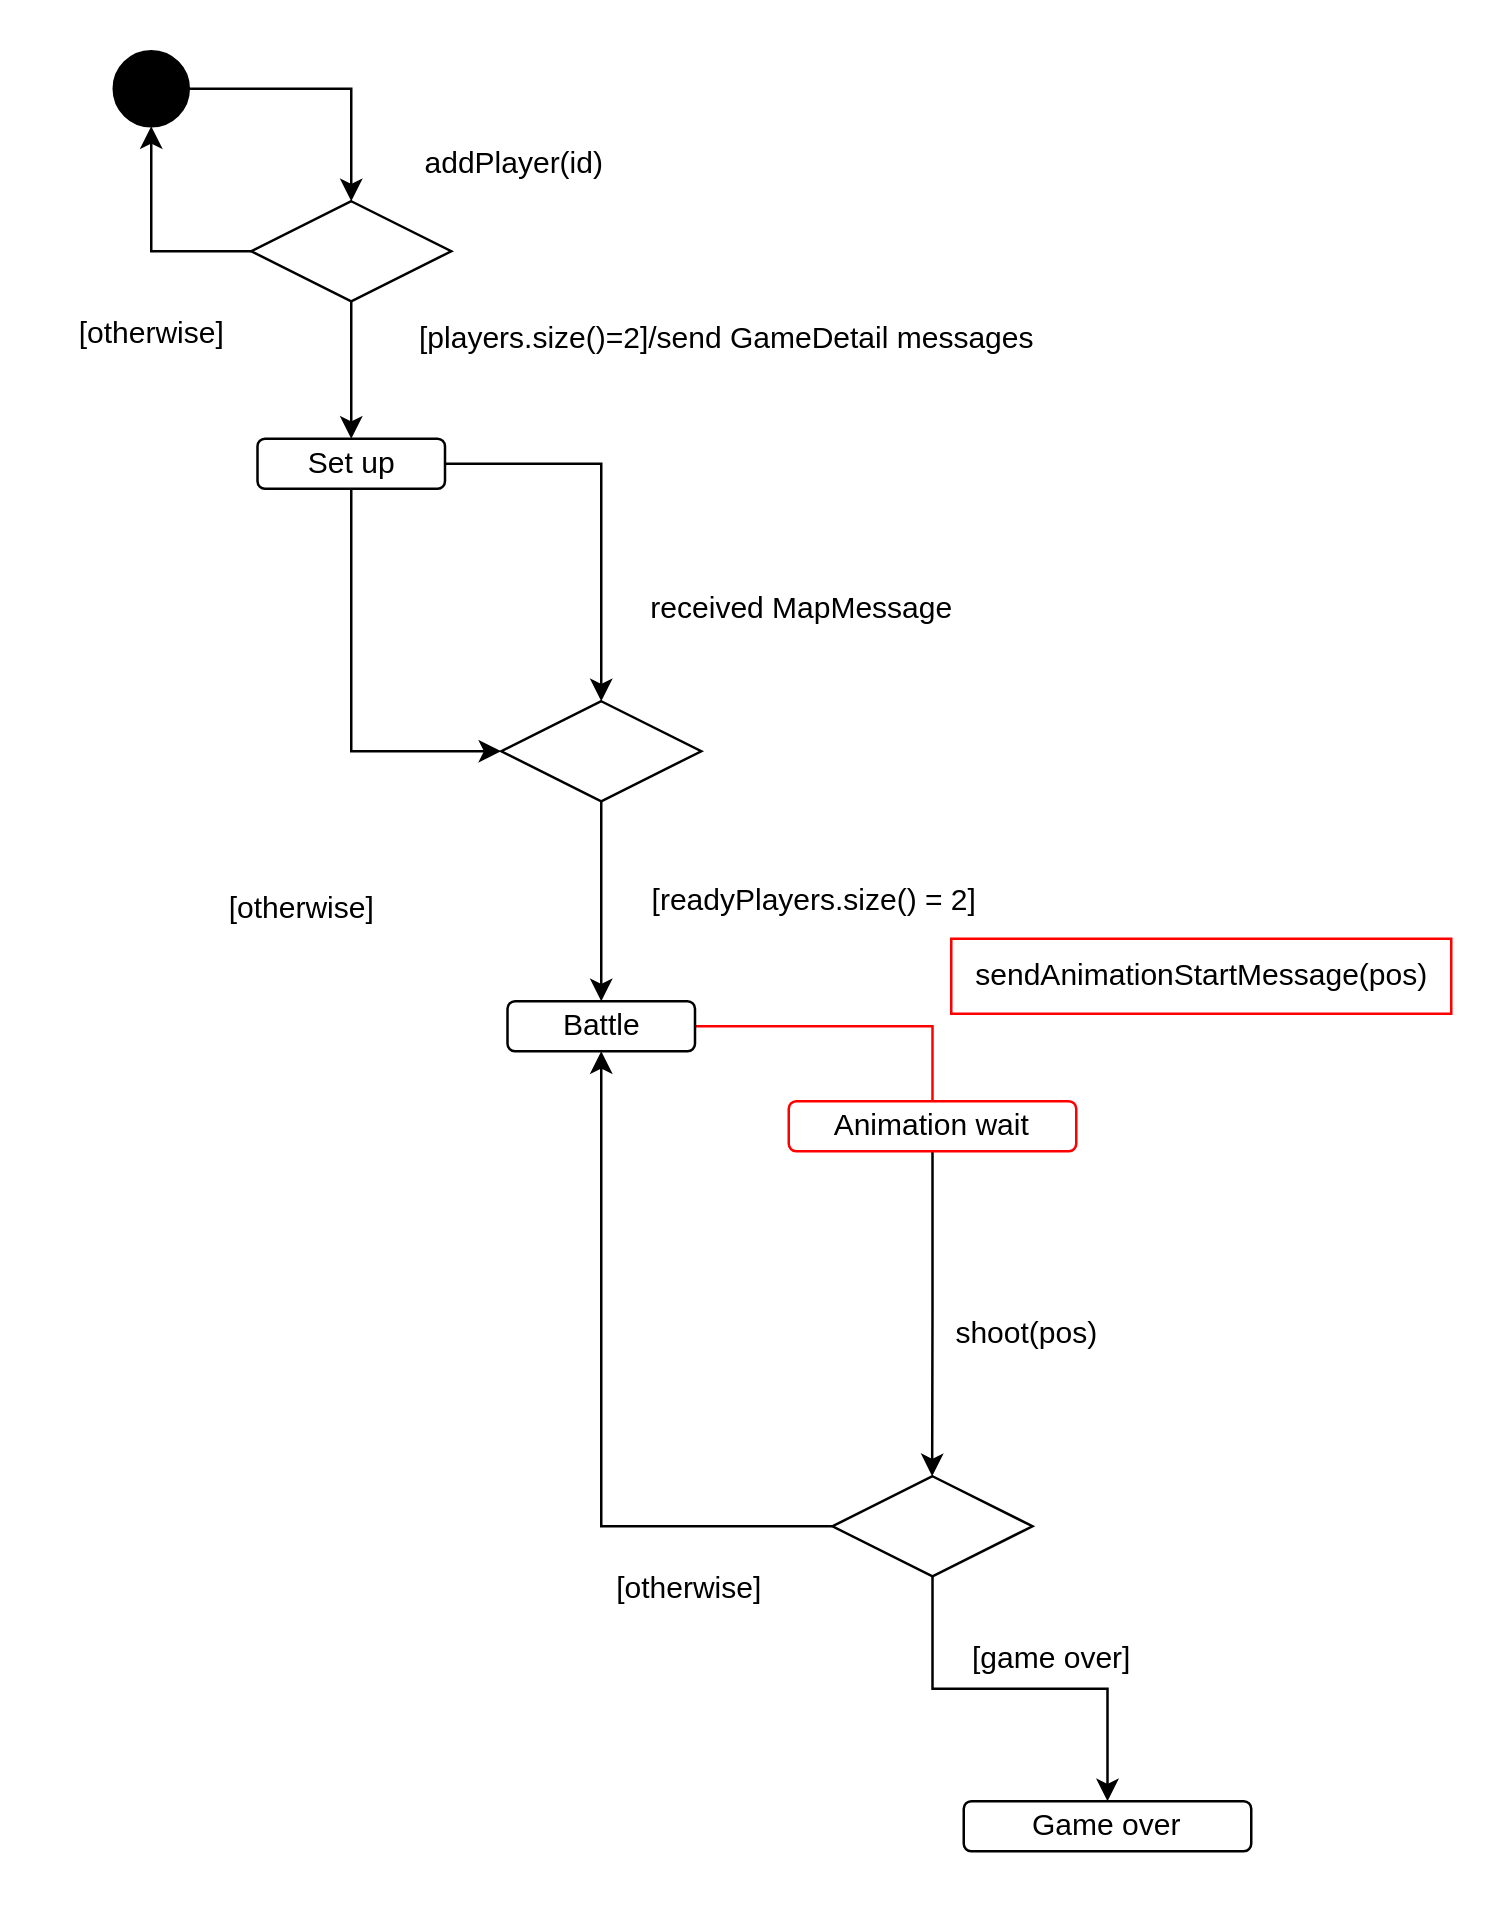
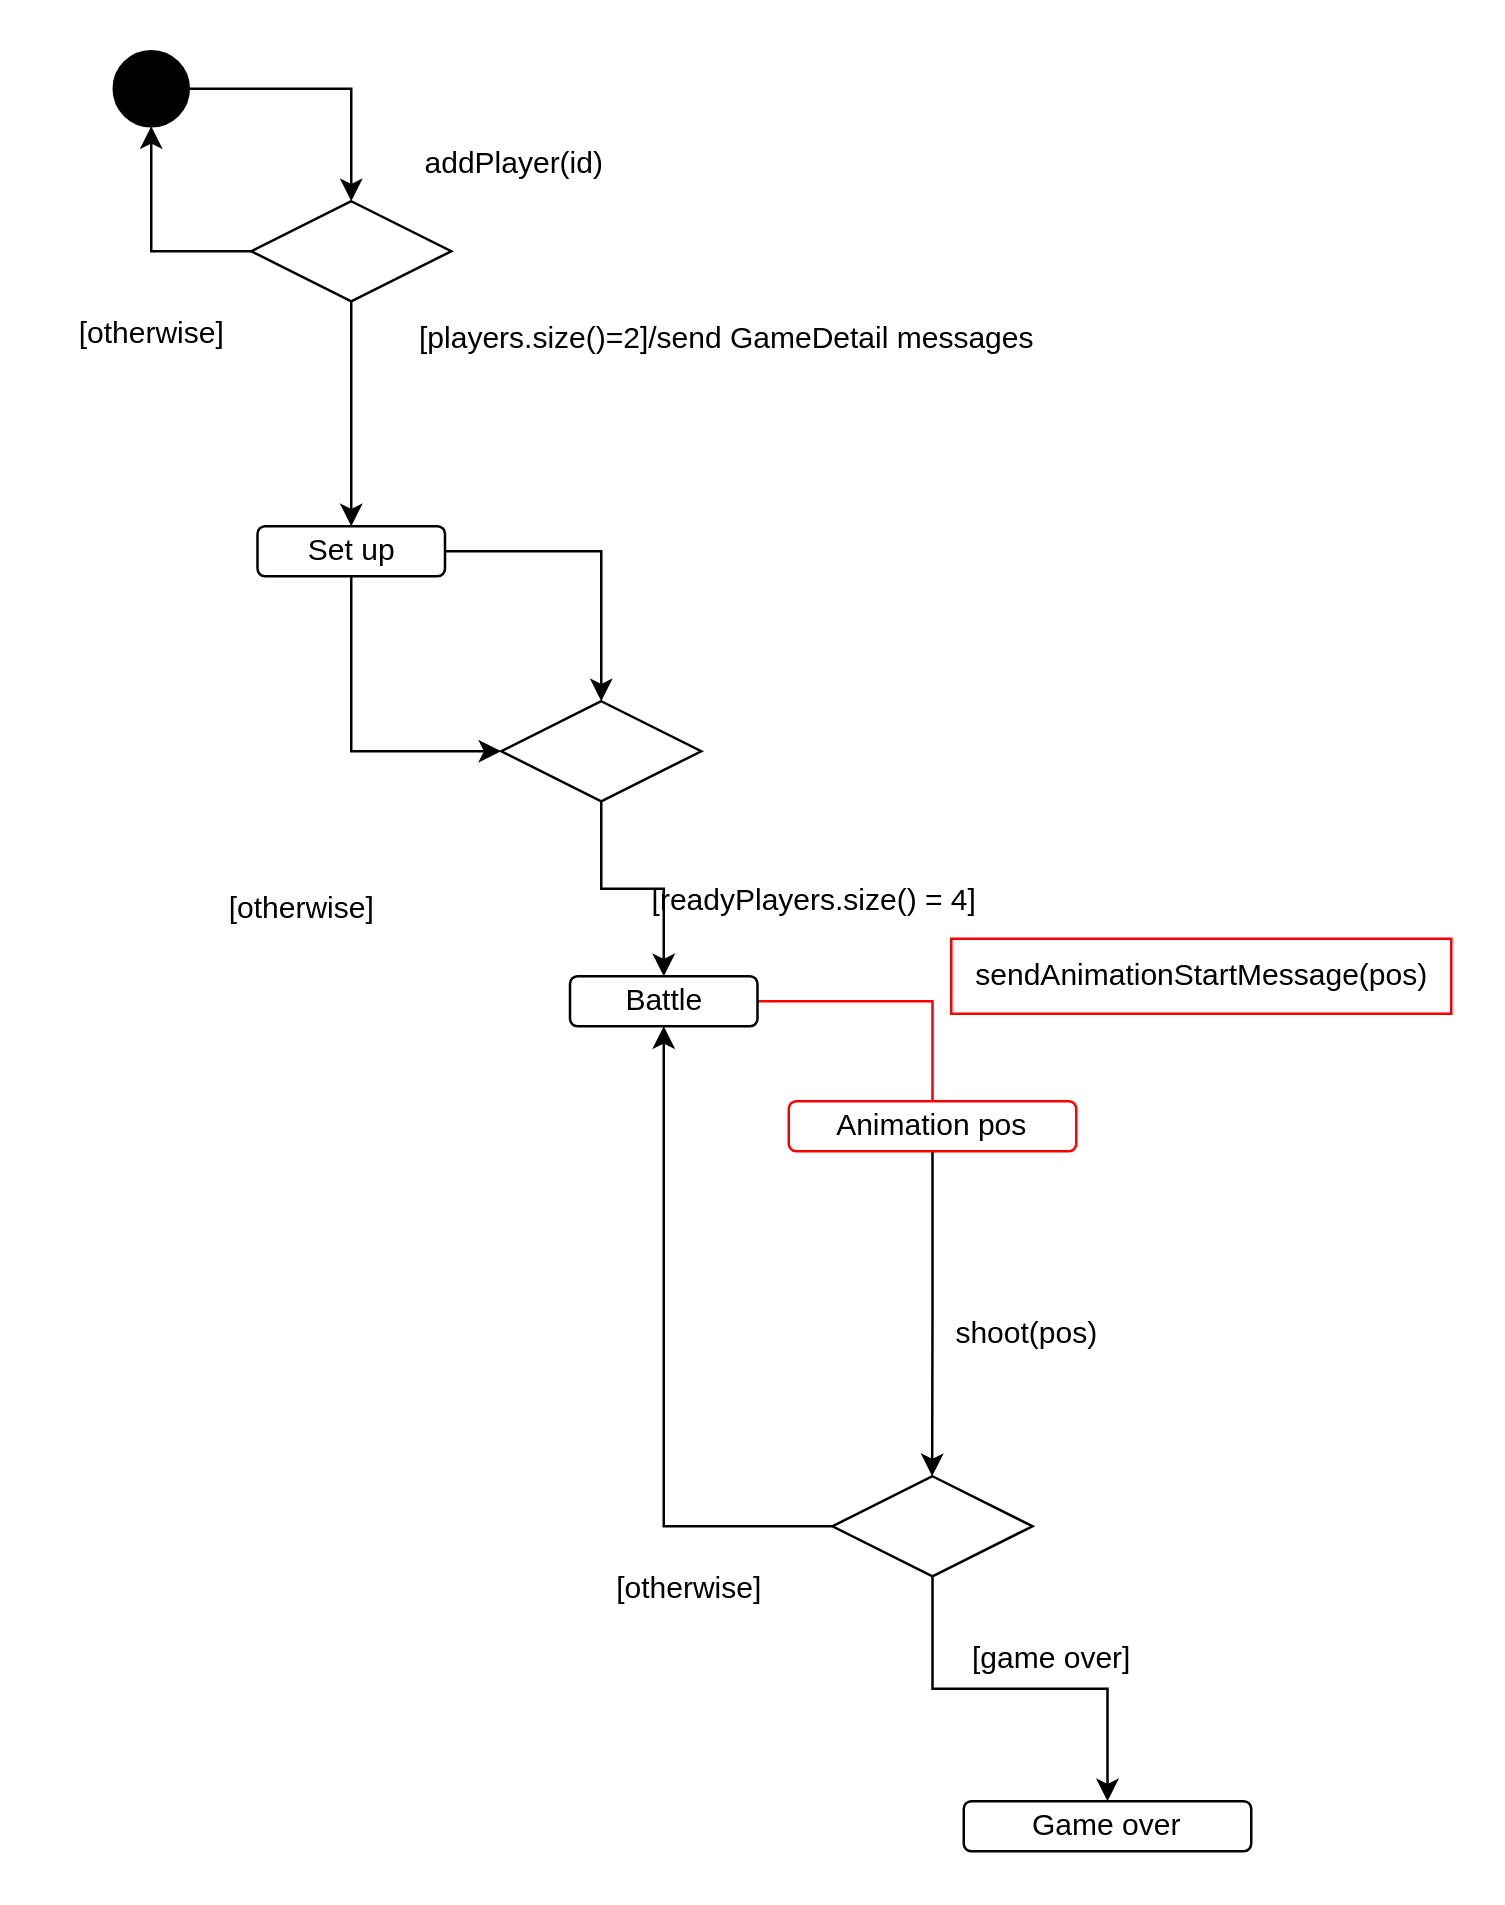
(351, 464) -> (351, 551)
(801, 626) -> none
(815, 901) -> (815, 901)
(601, 1026) -> (664, 1001)
(933, 1126) -> (933, 1126)
